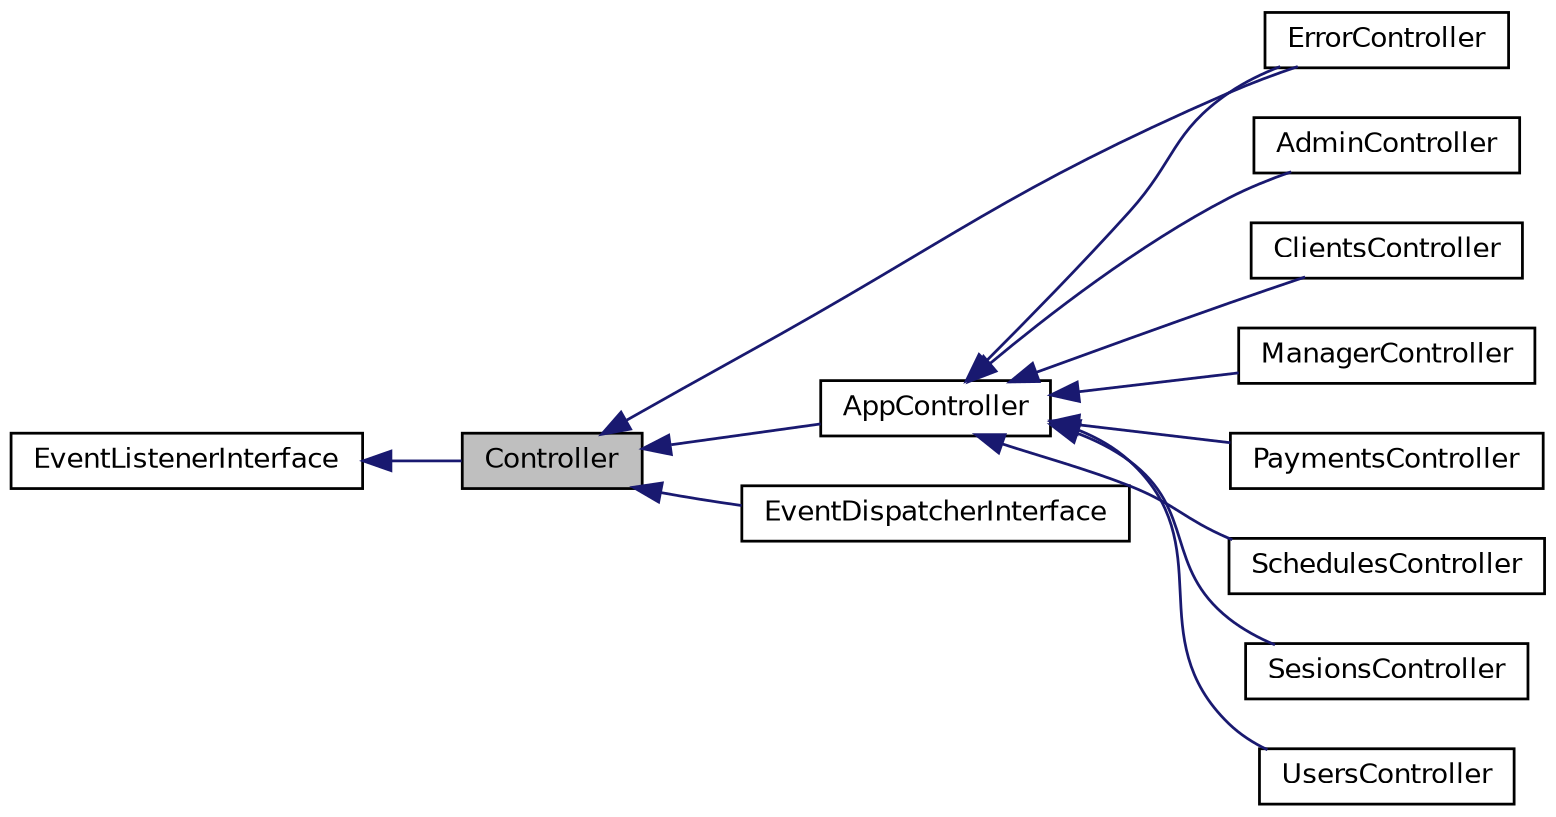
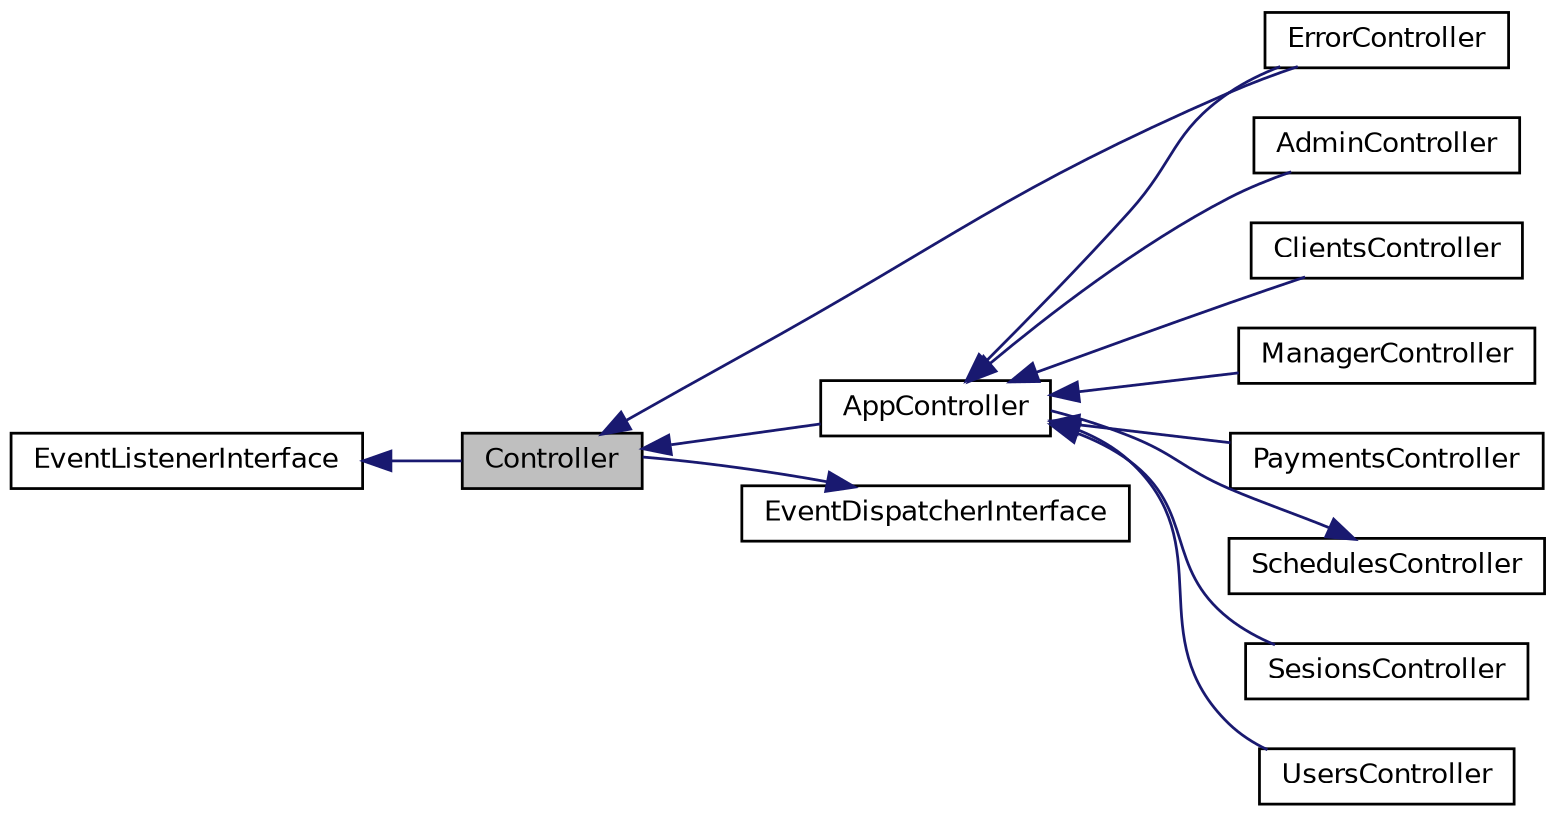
(1121, 483) -> (1190, 468)
(701, 499) -> (735, 467)
